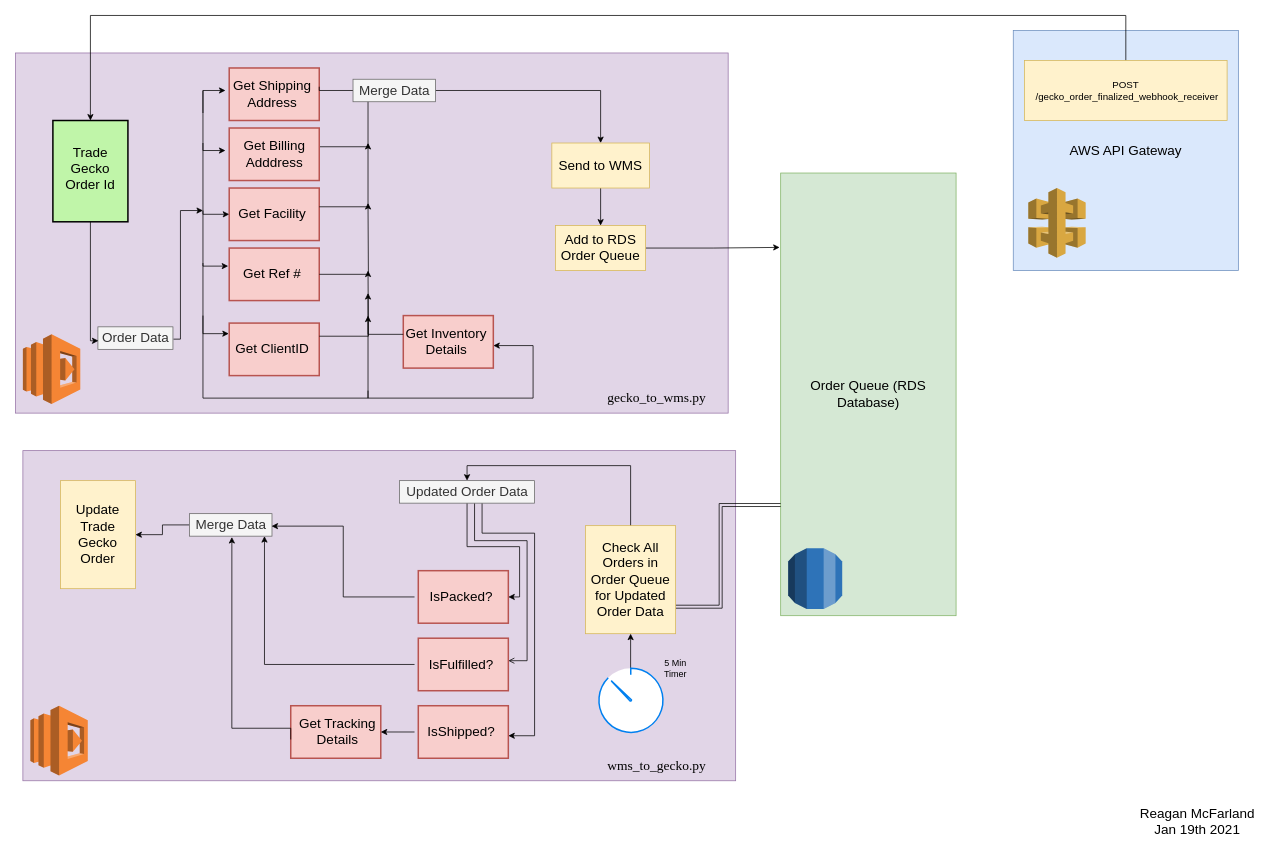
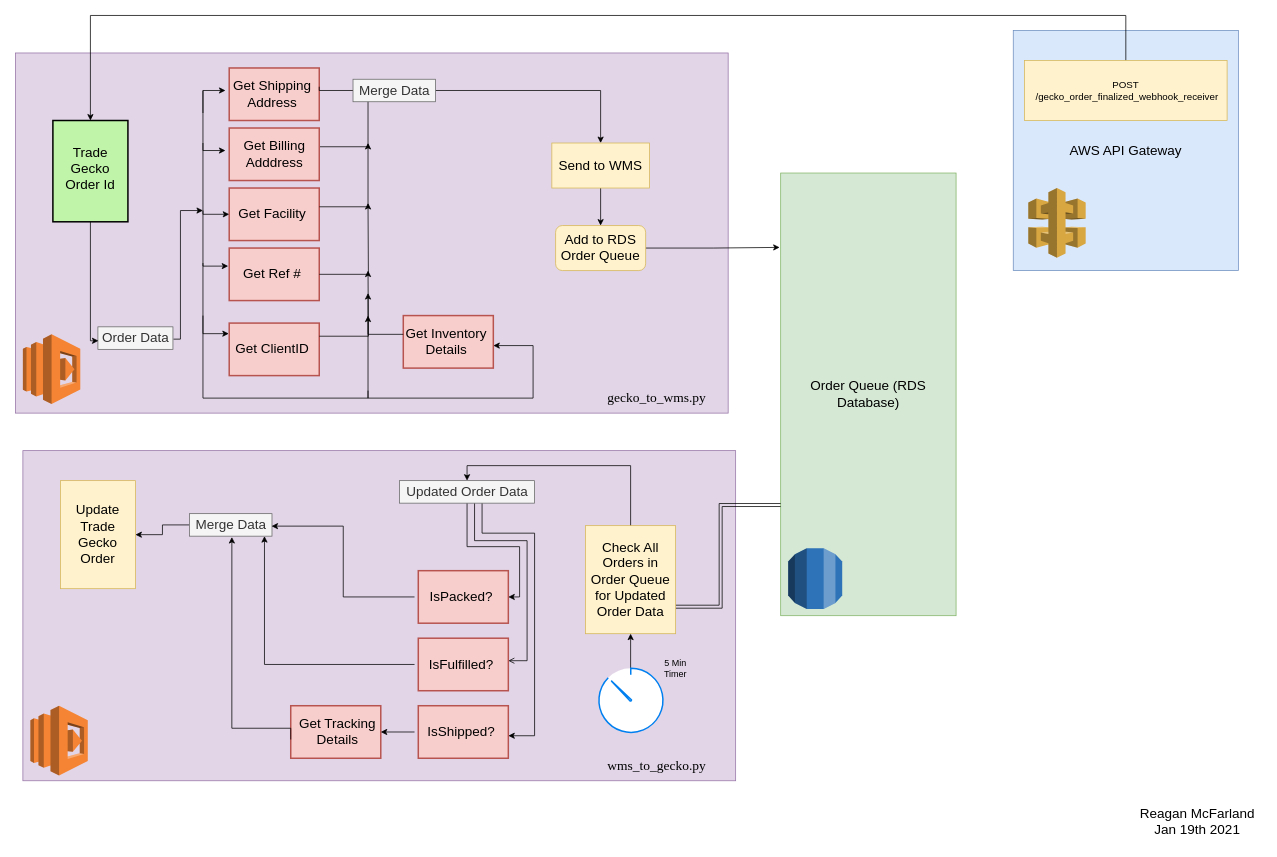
(600, 248) -> (600, 248)
